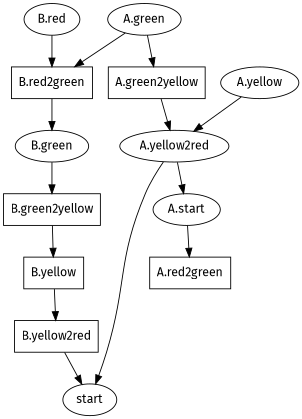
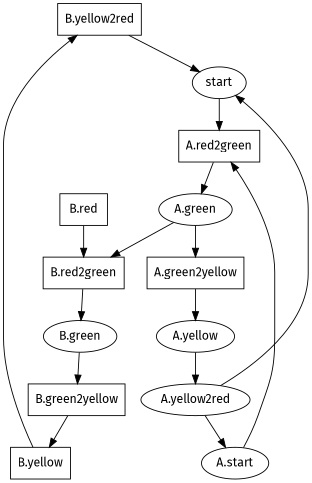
(52, 19) -> (84, 210)
(164, 110) -> (195, 300)
none -> (219, 110)
none -> (209, 174)
